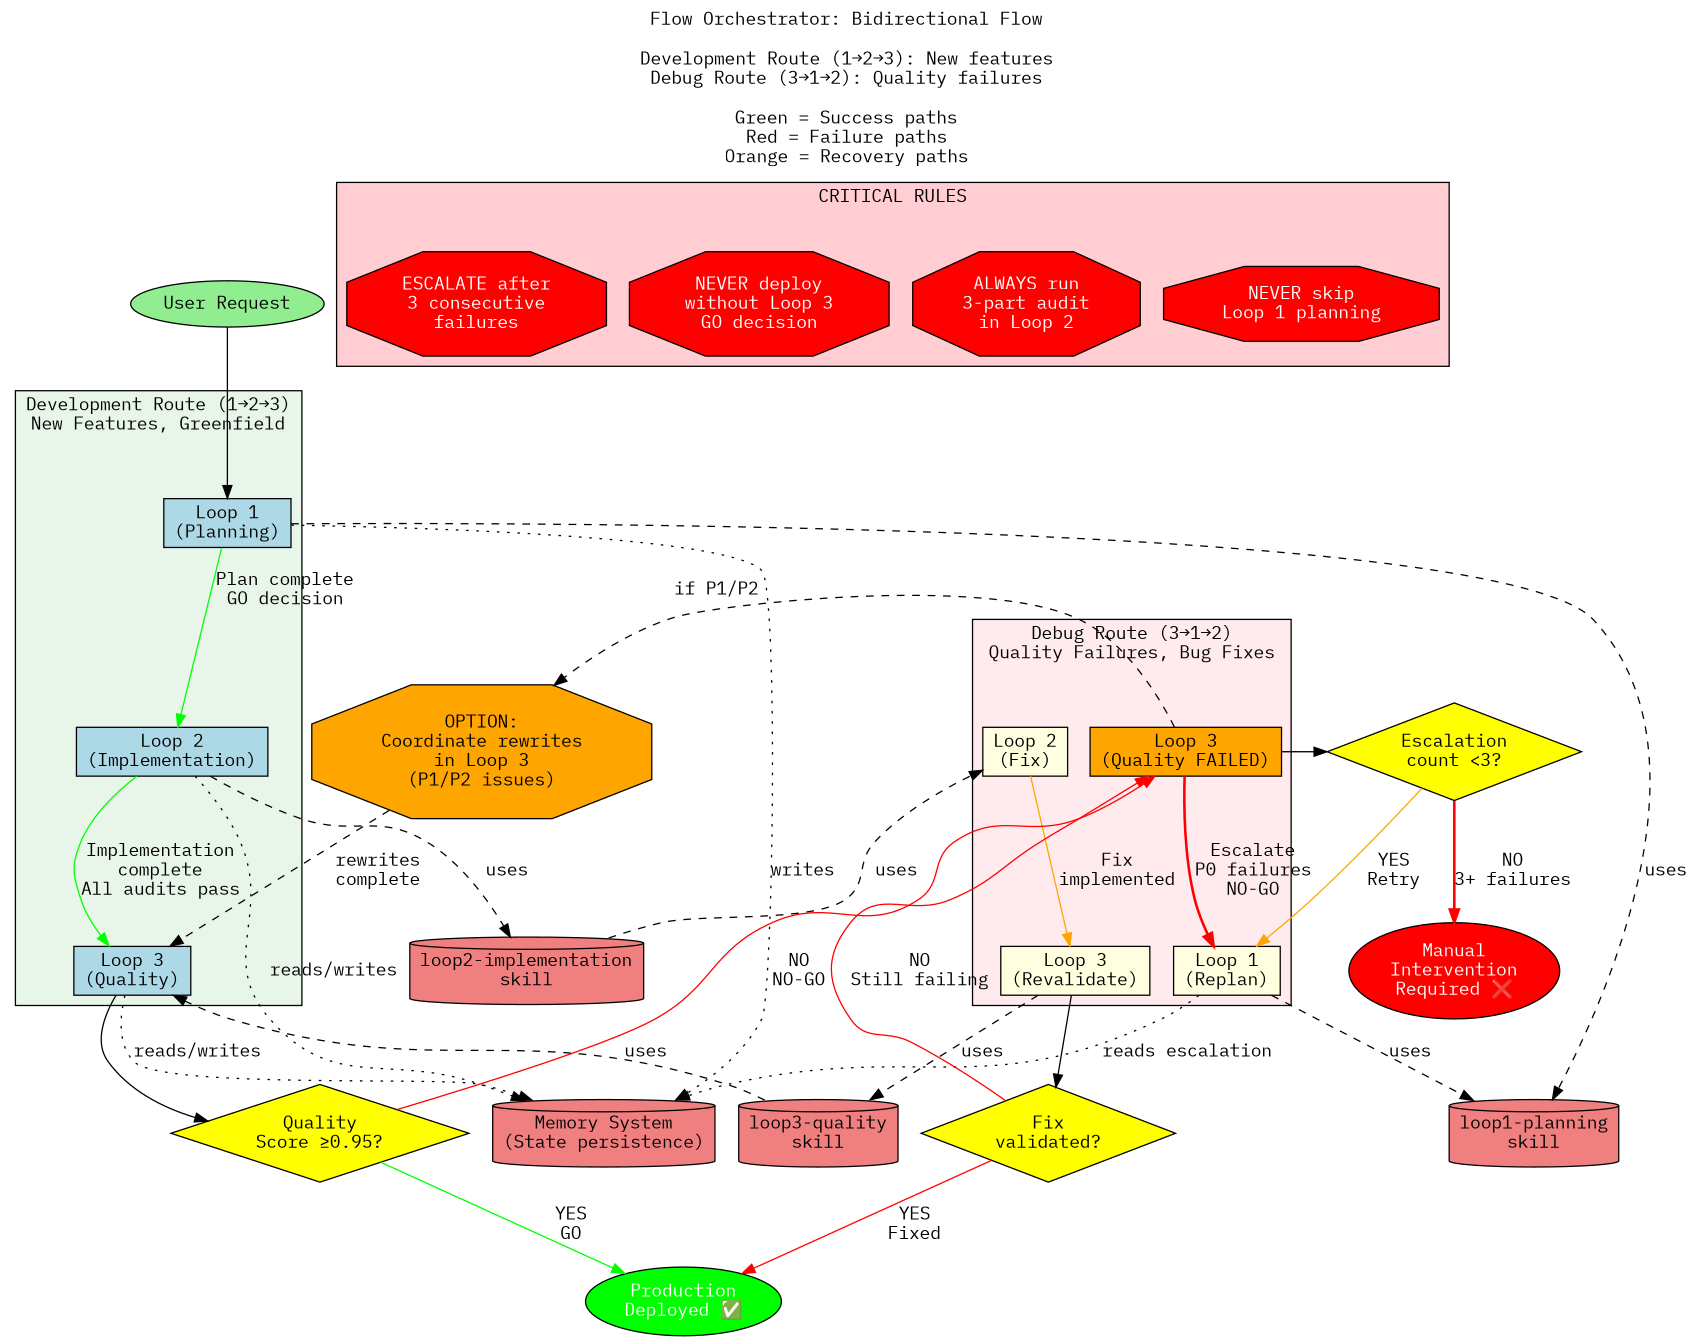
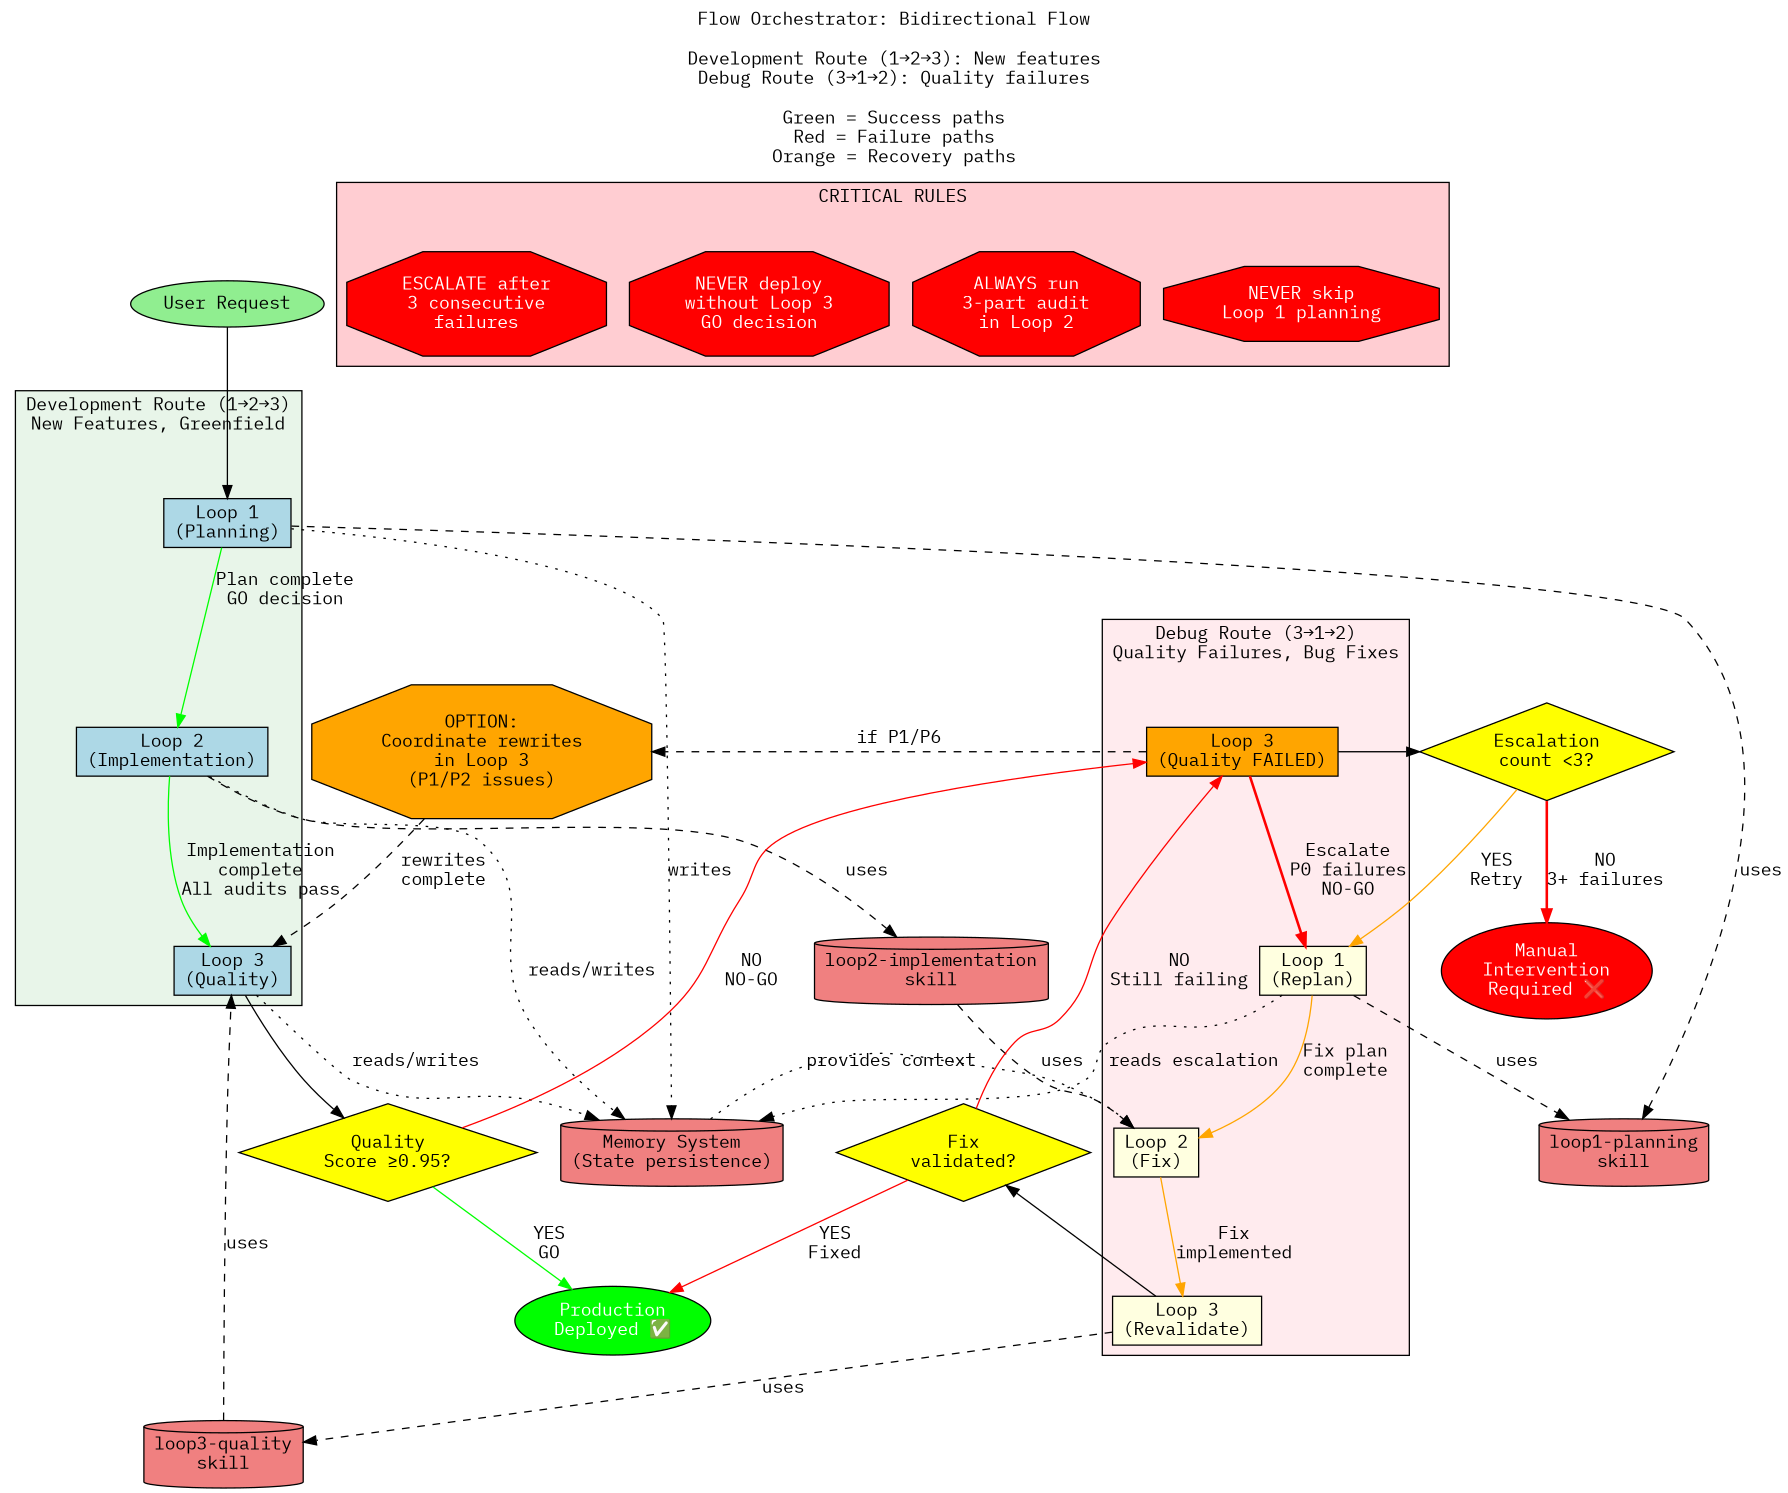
(717, 590) -> (899, 738)
none -> (915, 1056)
none -> (1285, 1081)
